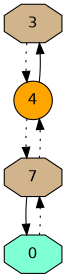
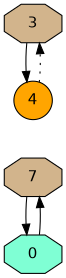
(26, 57) -> (26, 57)
(40, 68) -> (40, 68)
(26, 133) -> none
(40, 144) -> none
(40, 221) -> (40, 221)
